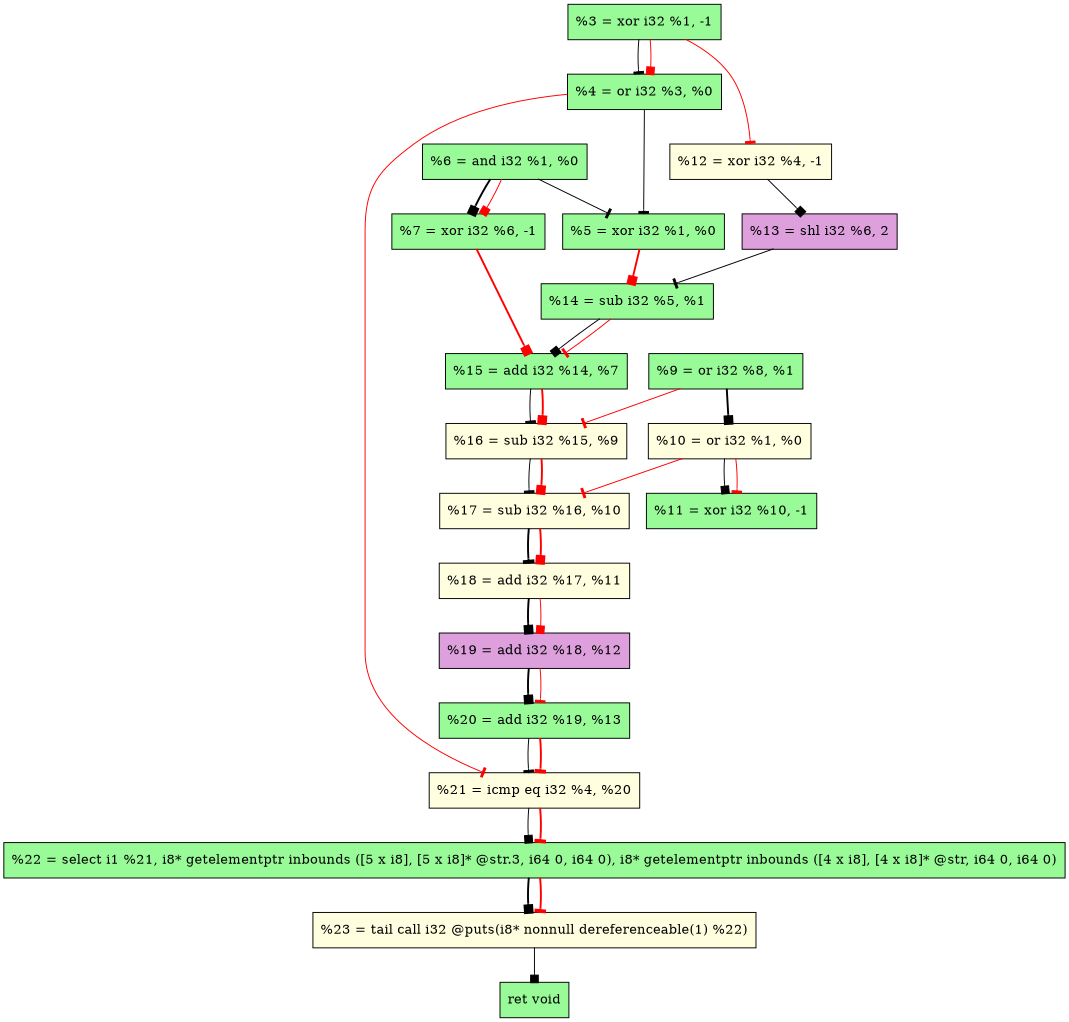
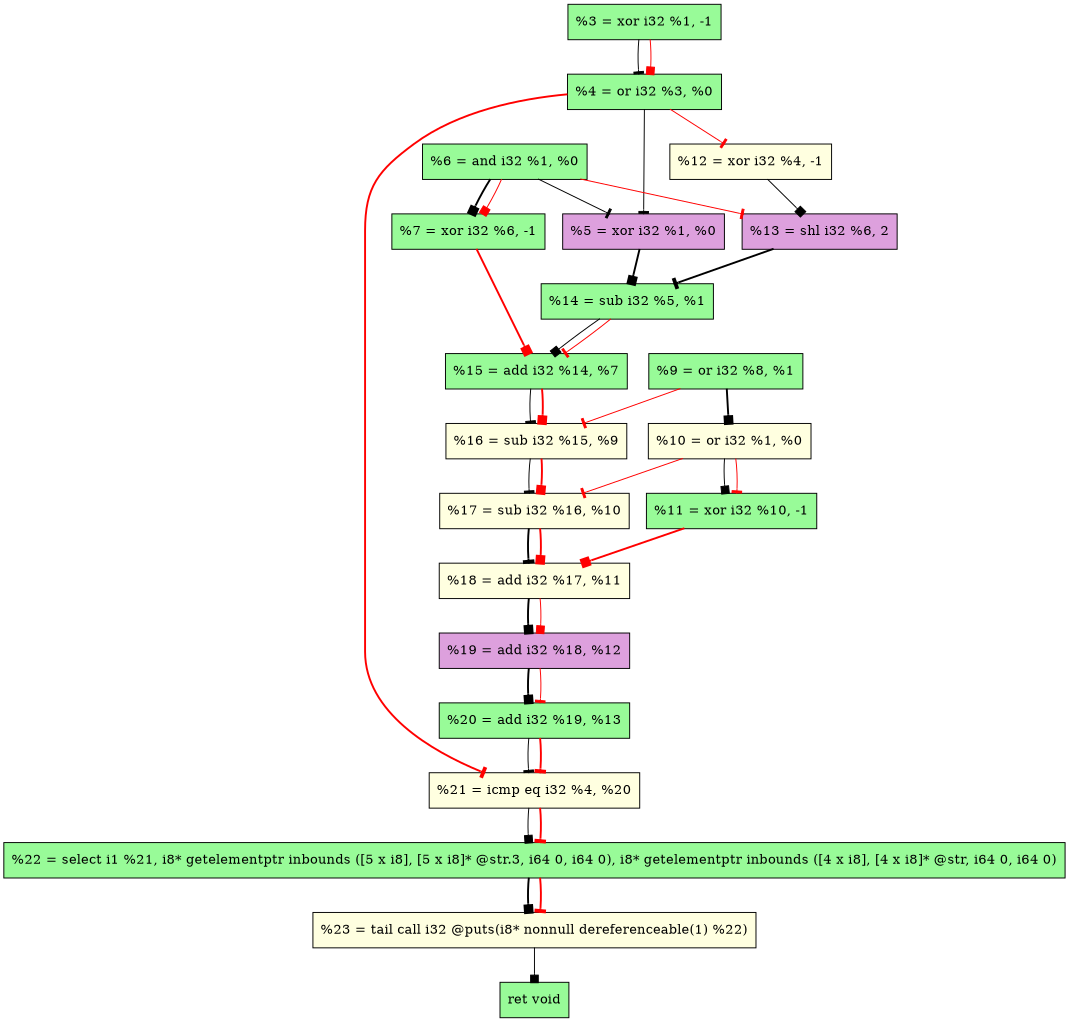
(733, 79) -> (695, 125)
none -> (660, 196)
(644, 232) -> (644, 232)
(637, 262) -> (637, 262)
(726, 266) -> (726, 266)
(365, 395) -> (365, 395)
none -> (638, 544)
